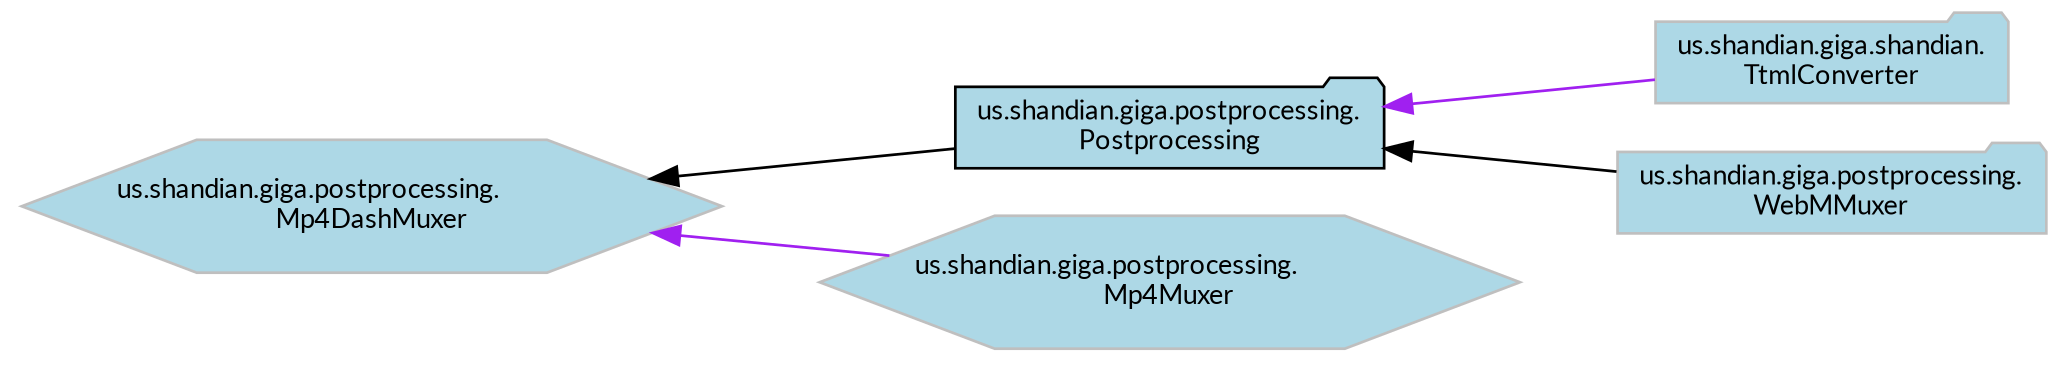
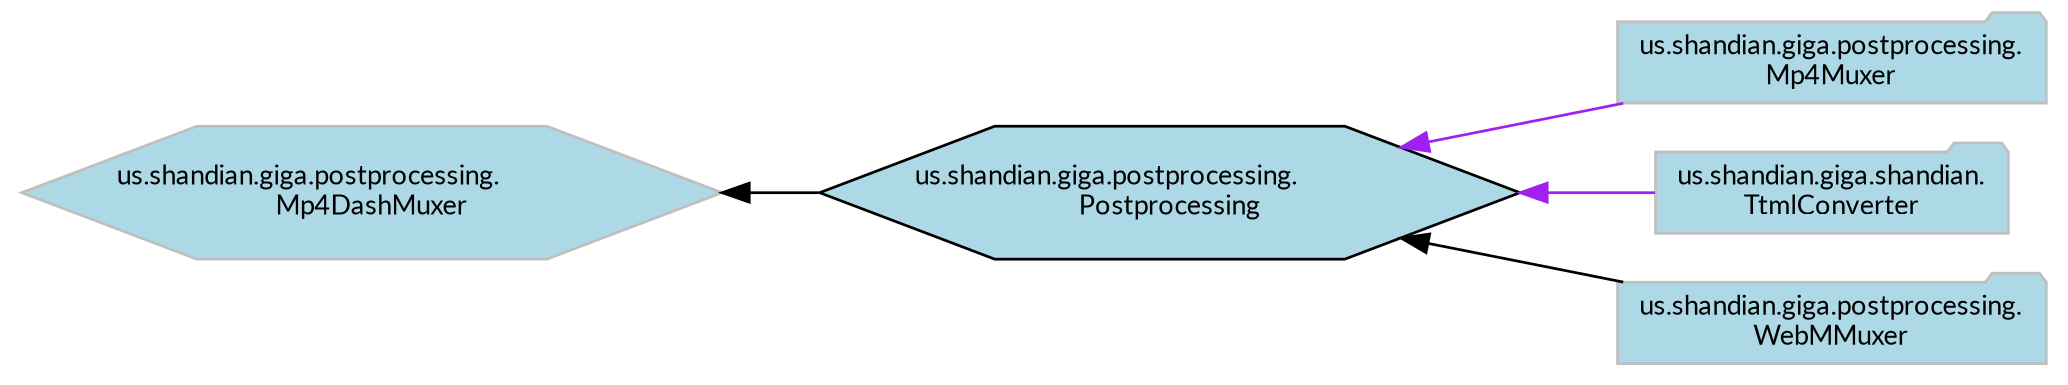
(1170, 128) -> (1170, 193)
(785, 246) -> (1526, 123)
(1170, 282) -> (1832, 62)
